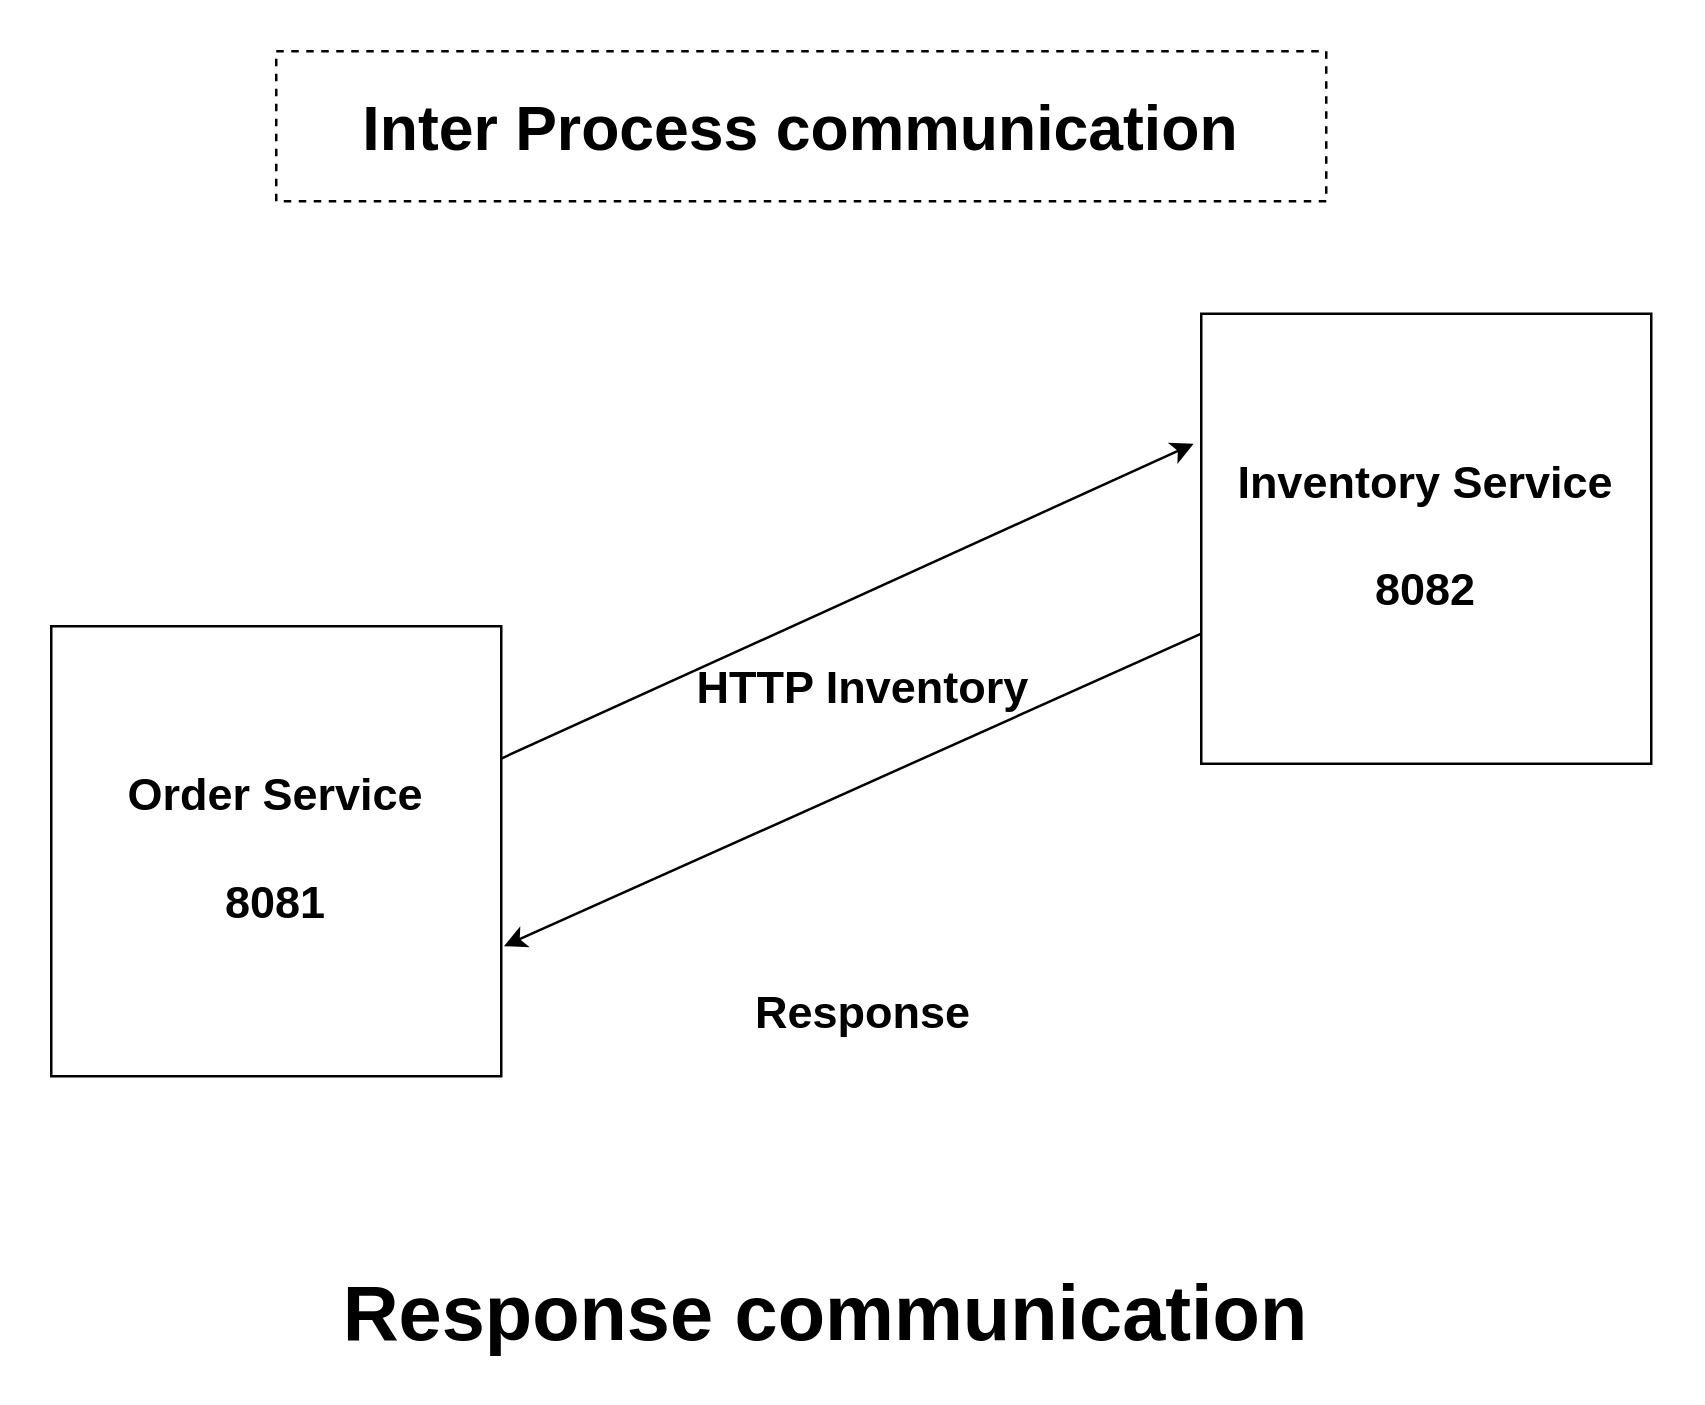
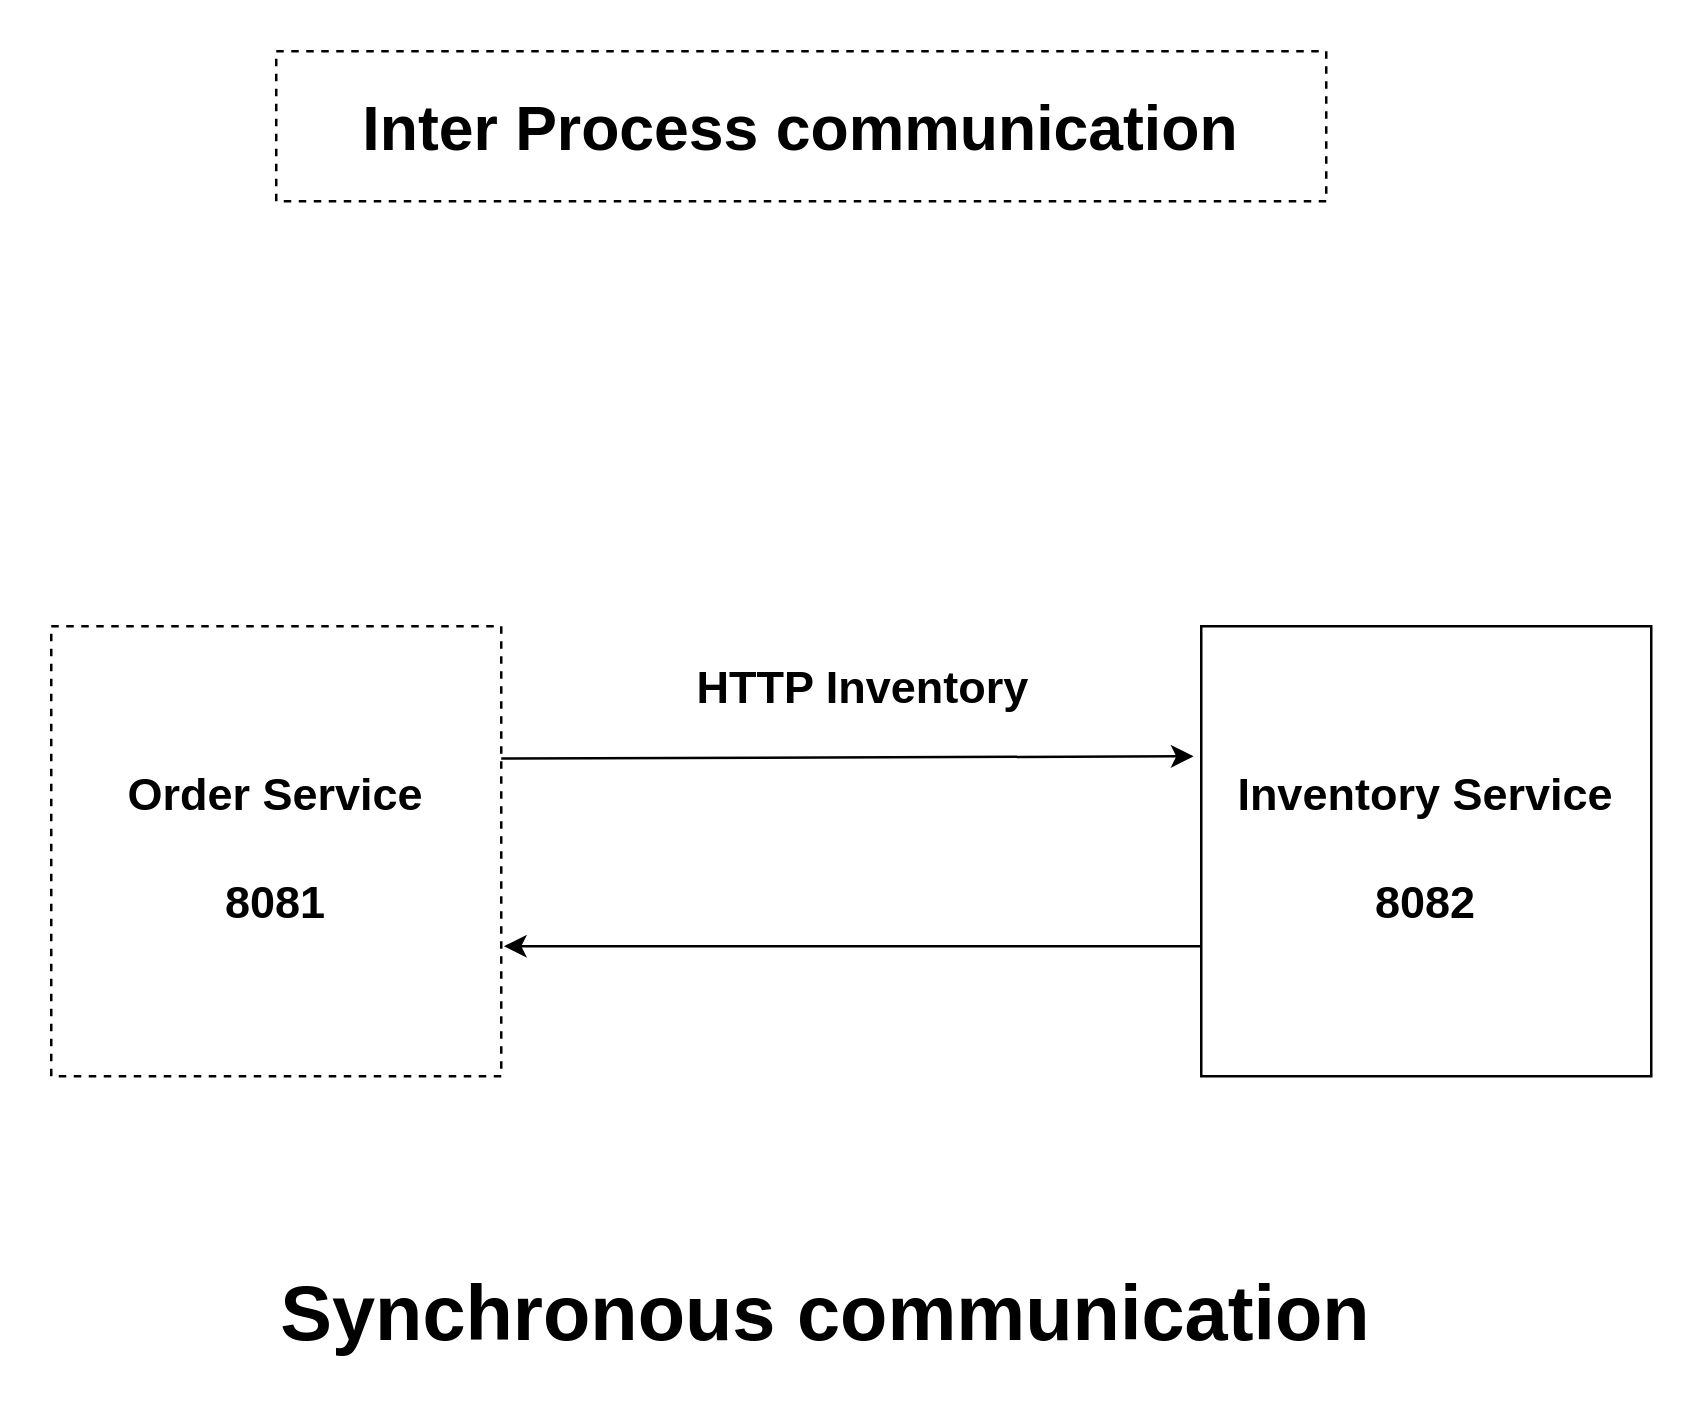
(1426, 539) -> (1426, 851)
(276, 851) -> (276, 851)
(864, 1014) -> none
(826, 1314) -> (826, 1314)
